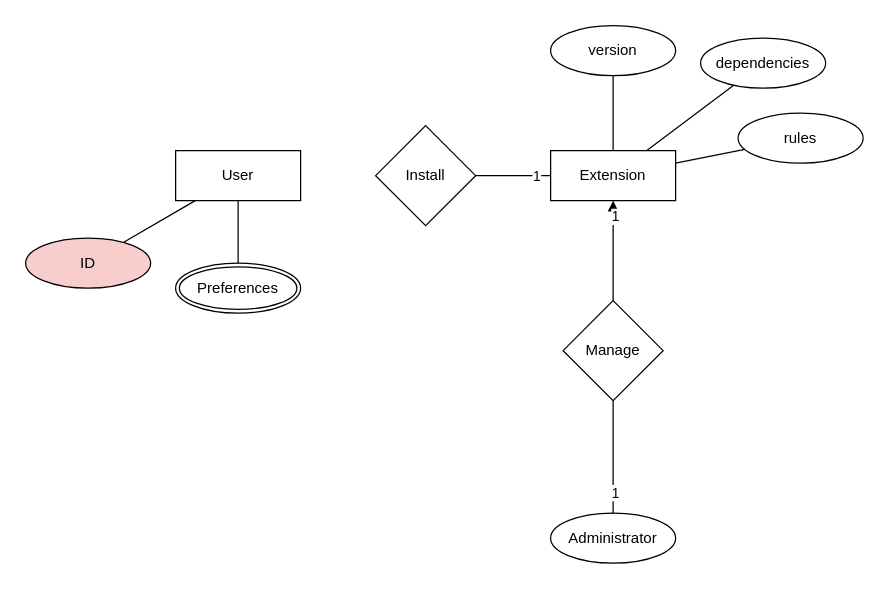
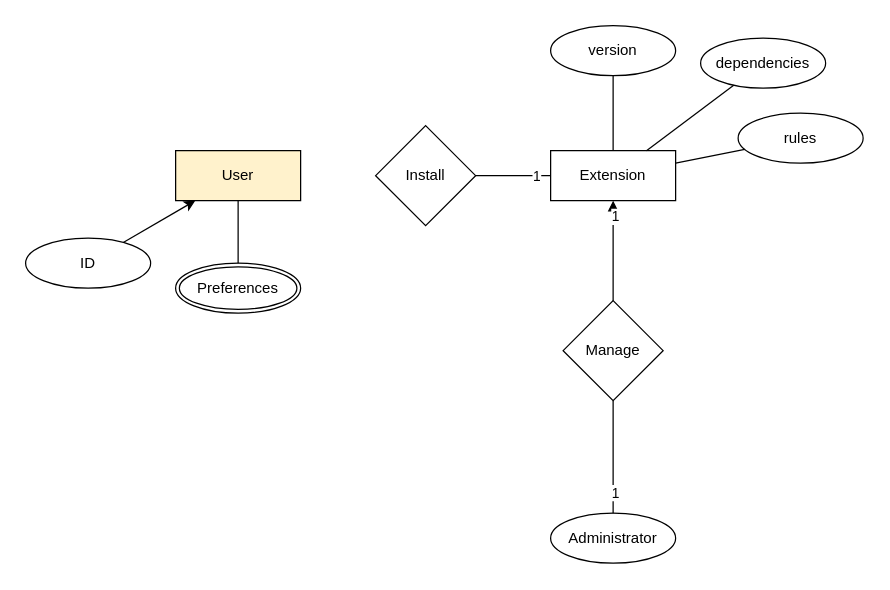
(238, 176) -> (238, 176)
(190, 204) -> (187, 206)
(88, 263) -> (88, 263)
